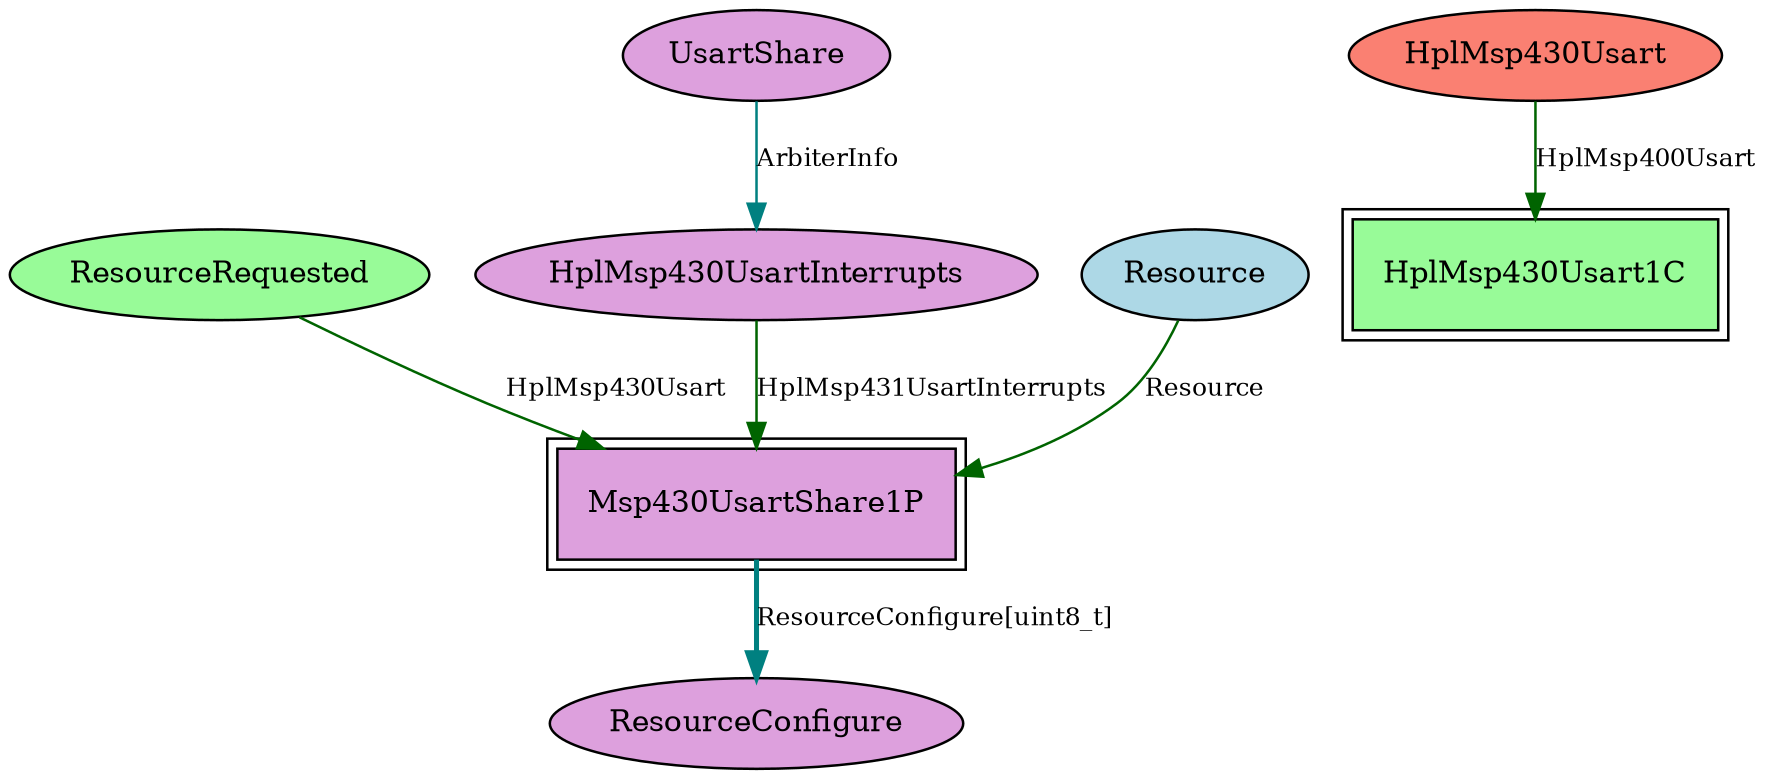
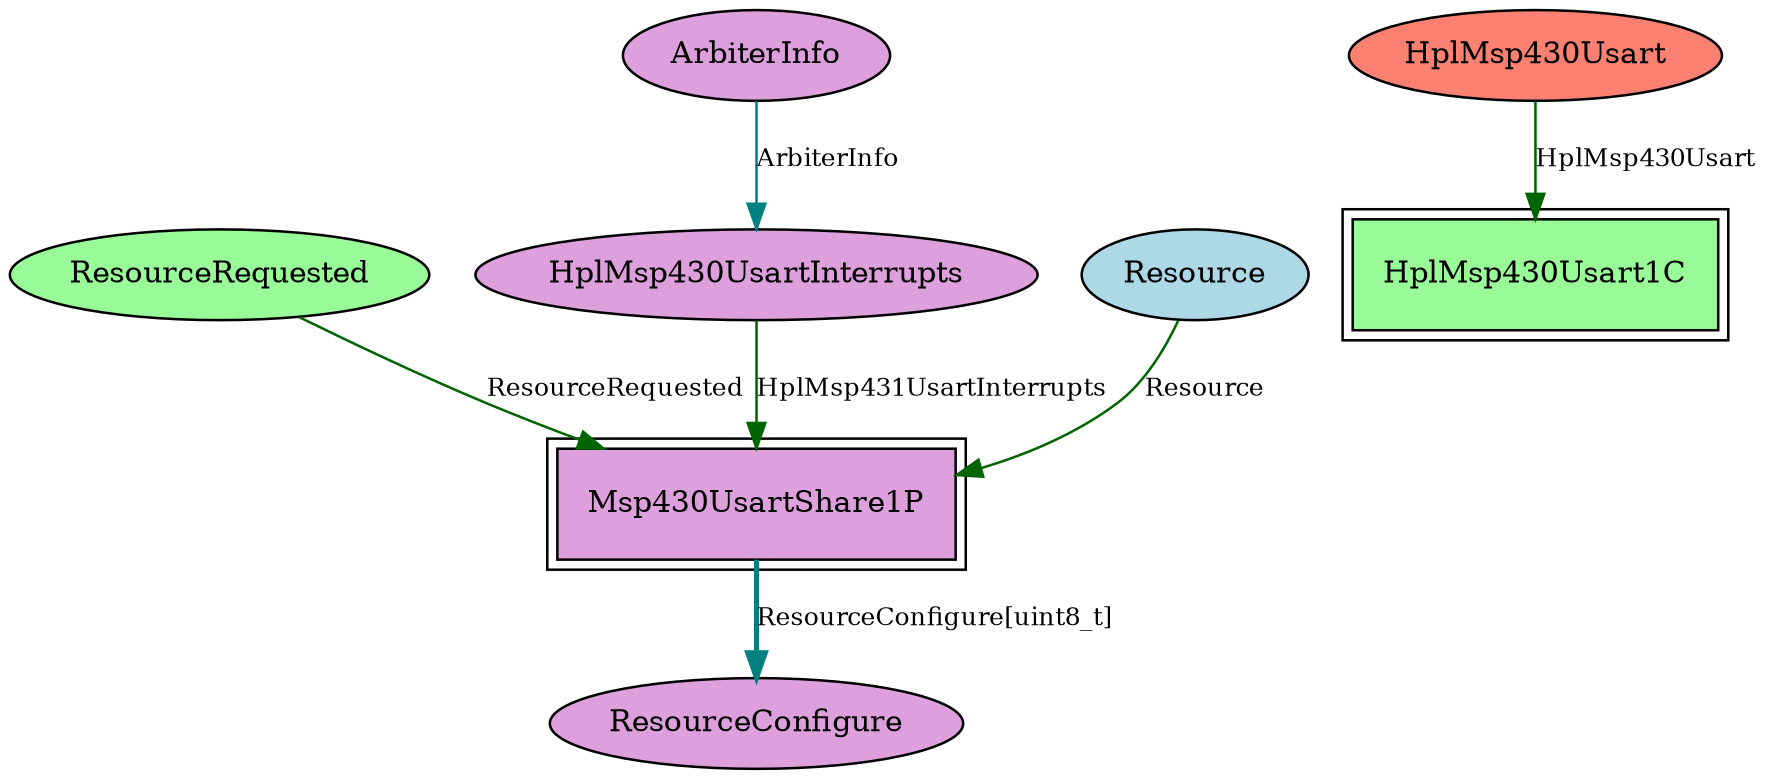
(757, 55) -> (757, 55)
(1646, 160) -> (1646, 160)
(617, 389) -> (617, 389)
